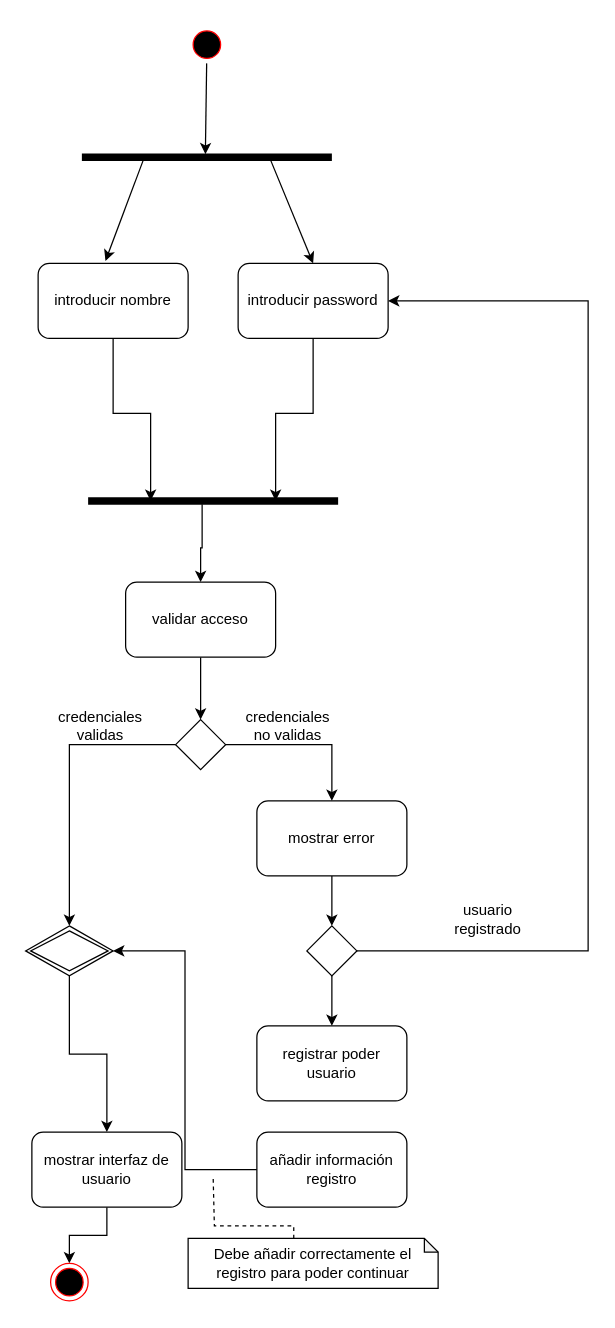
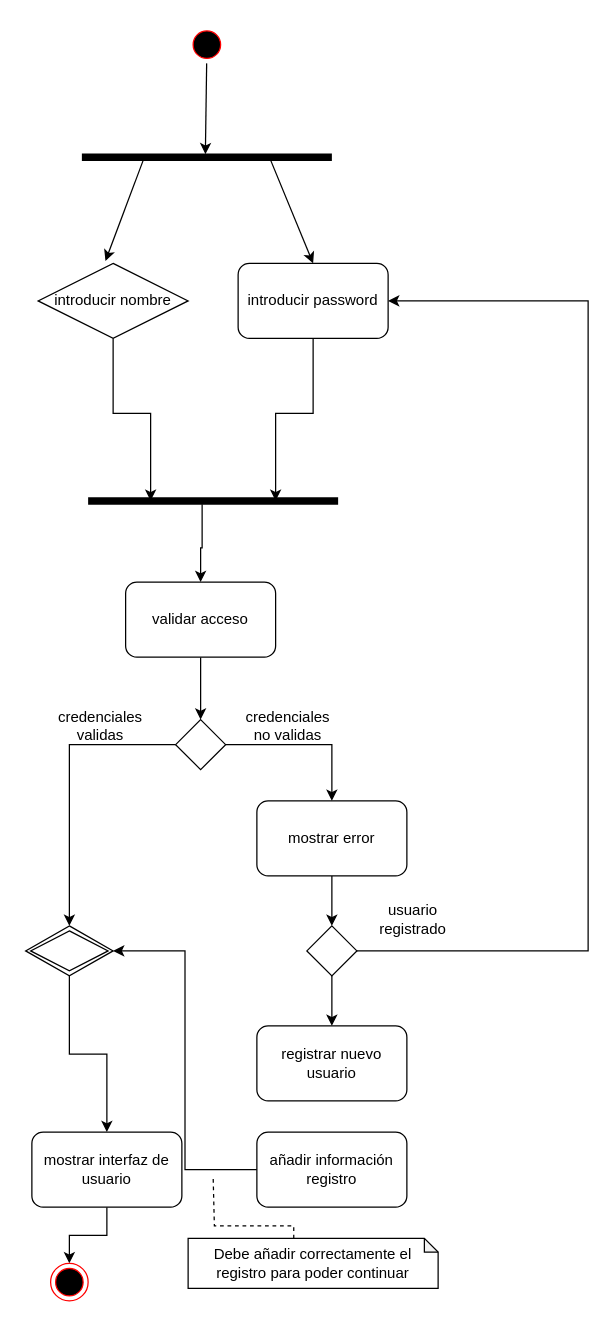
(113, 301) -> (113, 301)
(488, 919) -> (413, 919)
(332, 1063) -> (332, 1063)
